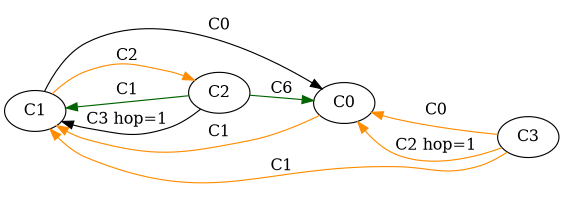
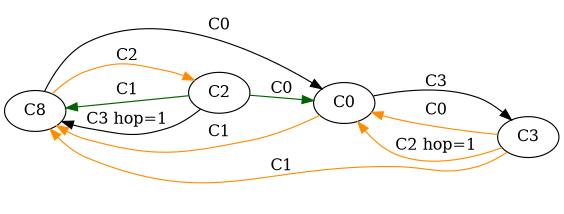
(282, 89) -> (282, 89)
none -> (440, 90)
(35, 111) -> (35, 111)
